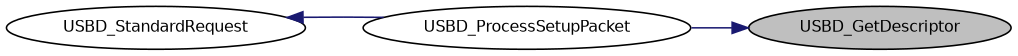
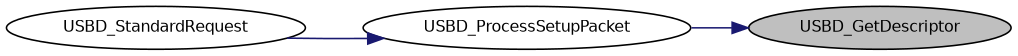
(344, 17) -> (327, 39)
